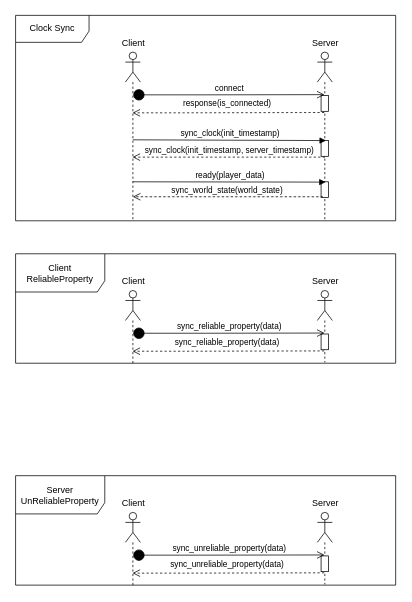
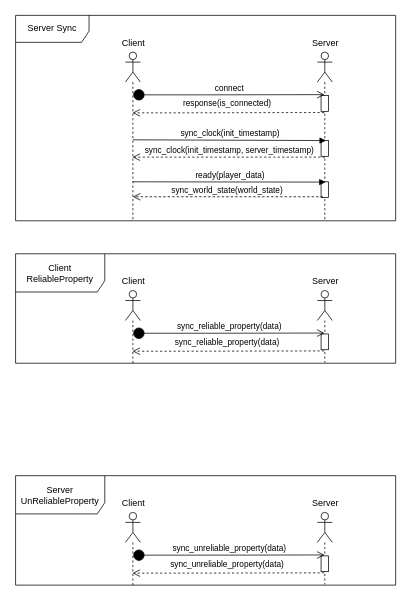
(52, 29) -> (52, 29)
